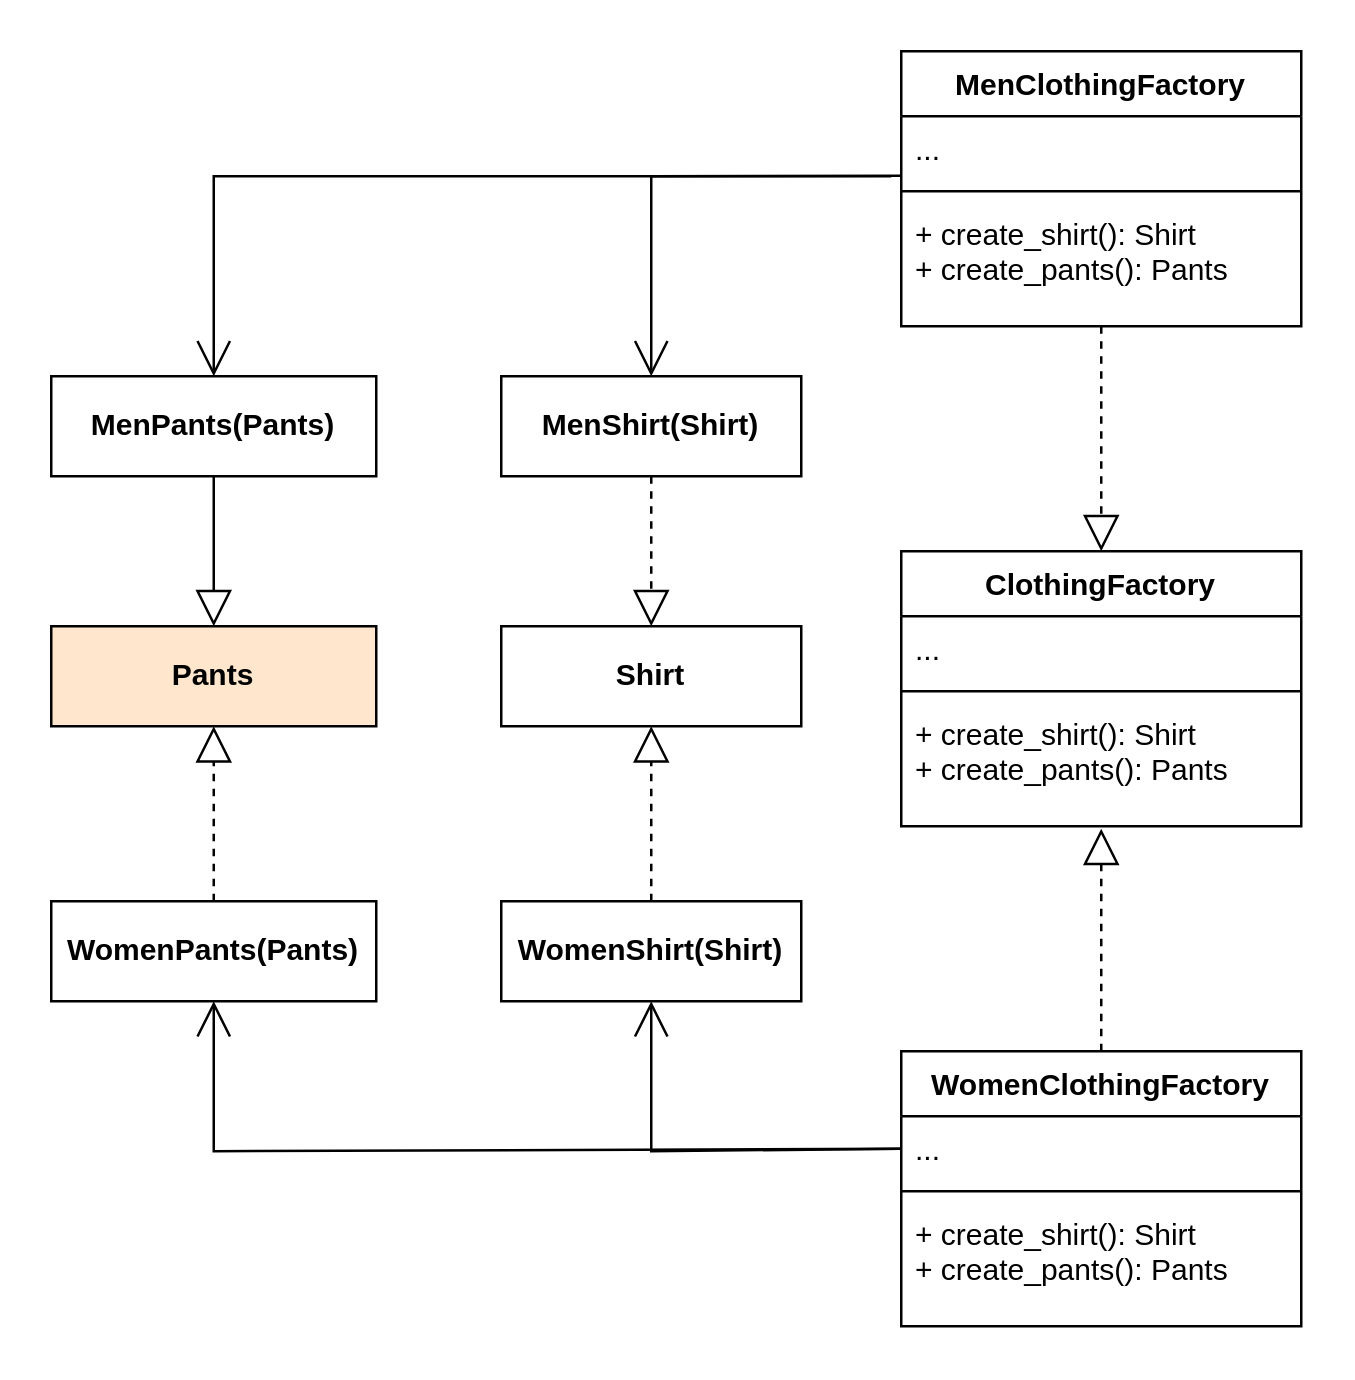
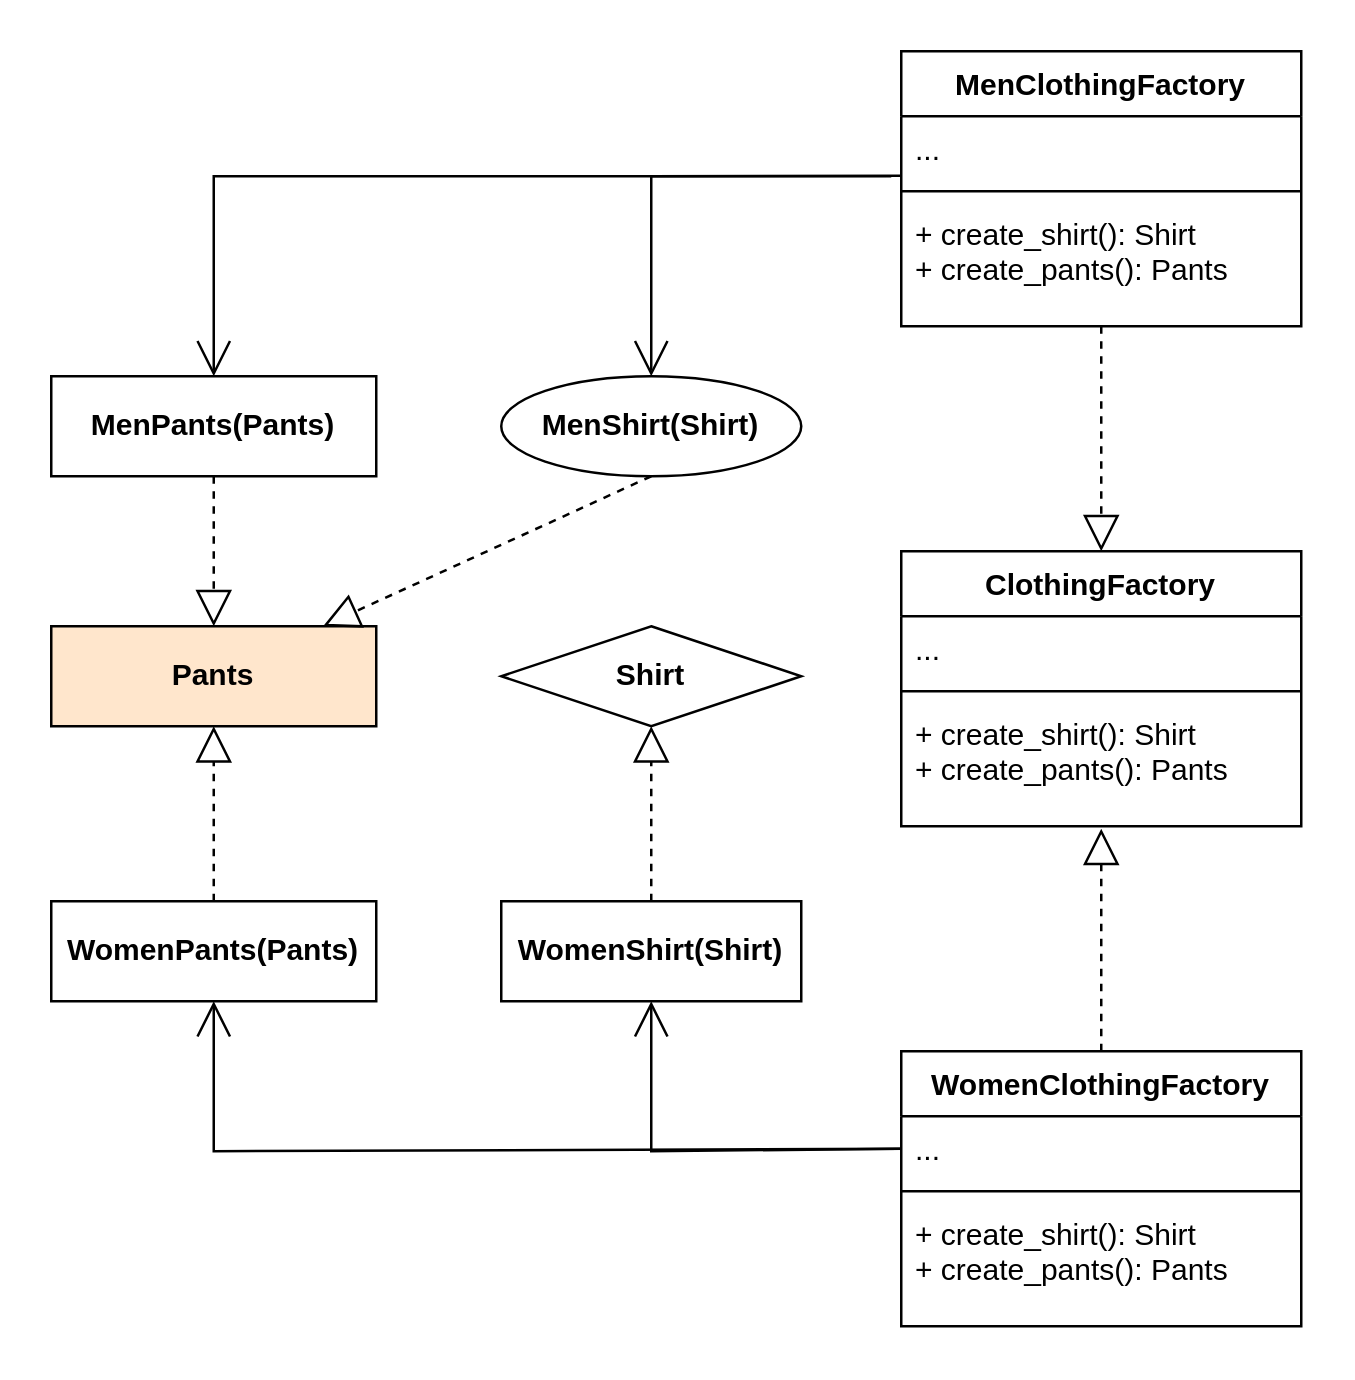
(651, 426) -> (651, 426)
(651, 534) -> (506, 543)
(214, 537) -> (214, 537)
(651, 676) -> (651, 676)
